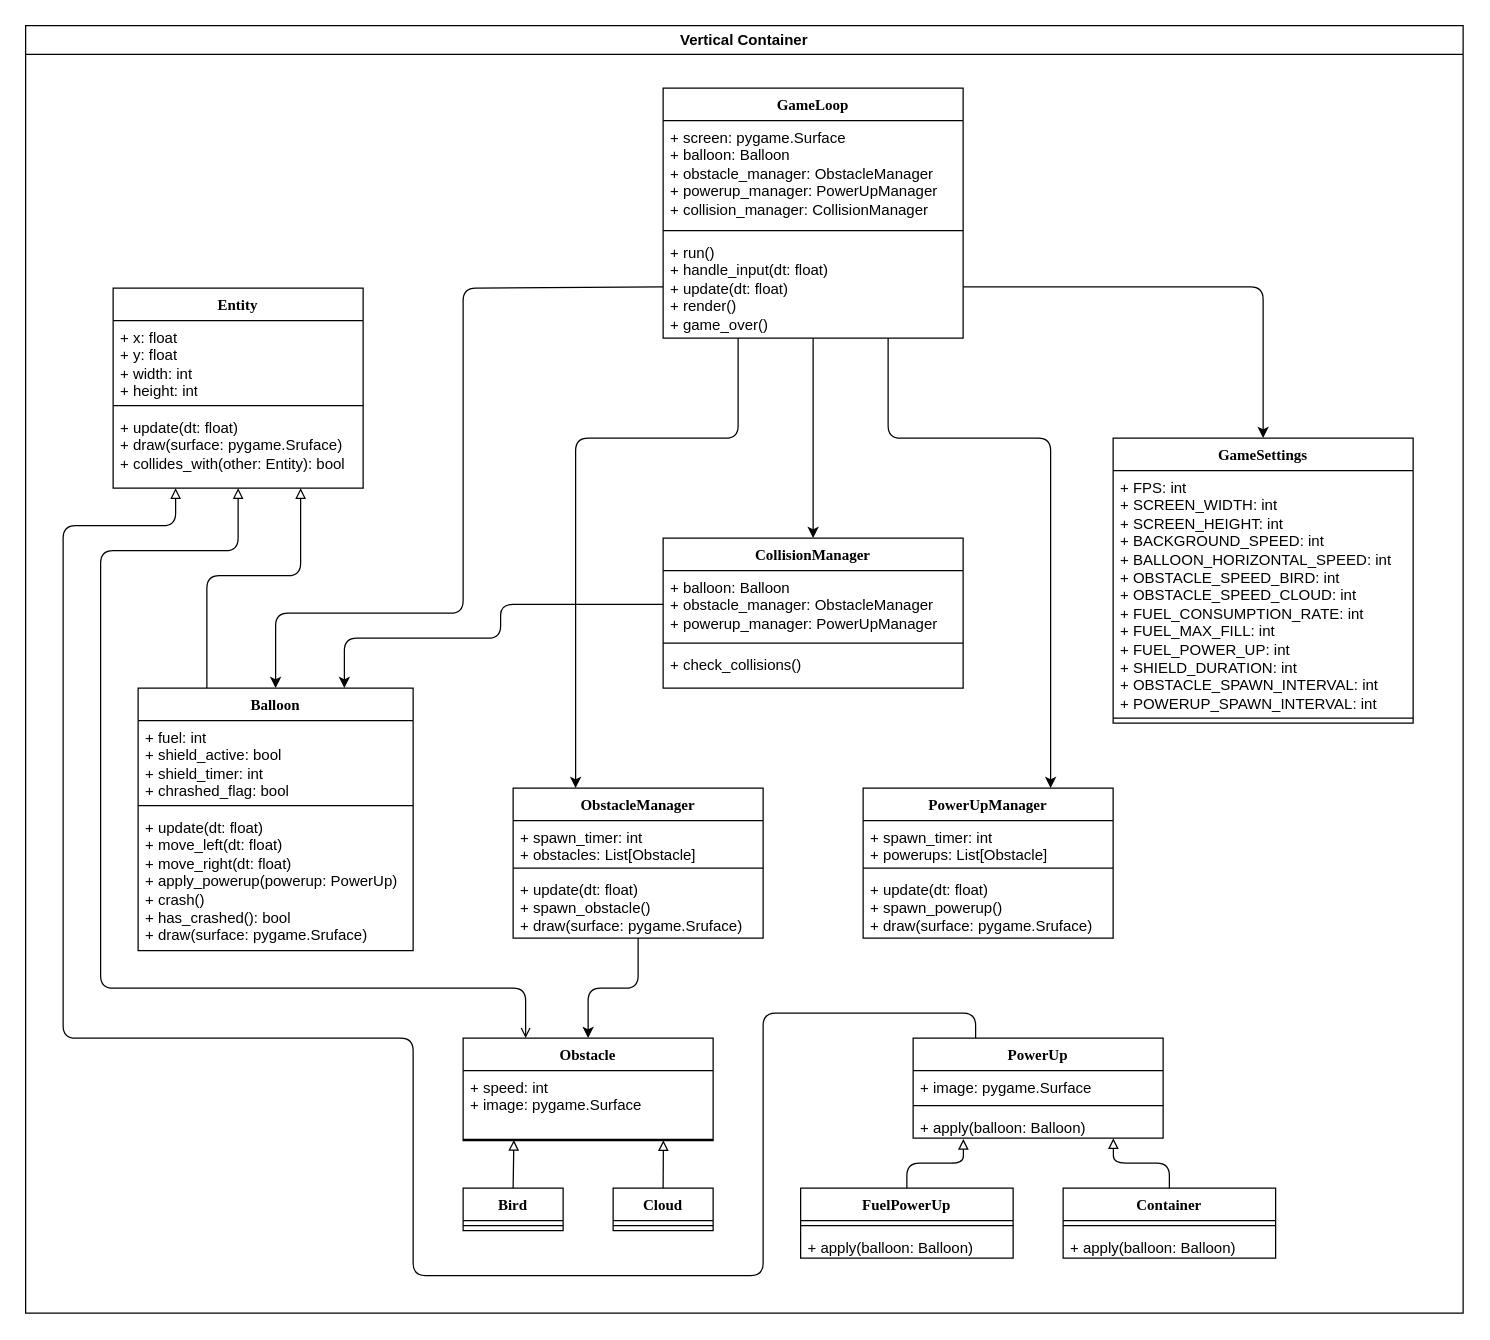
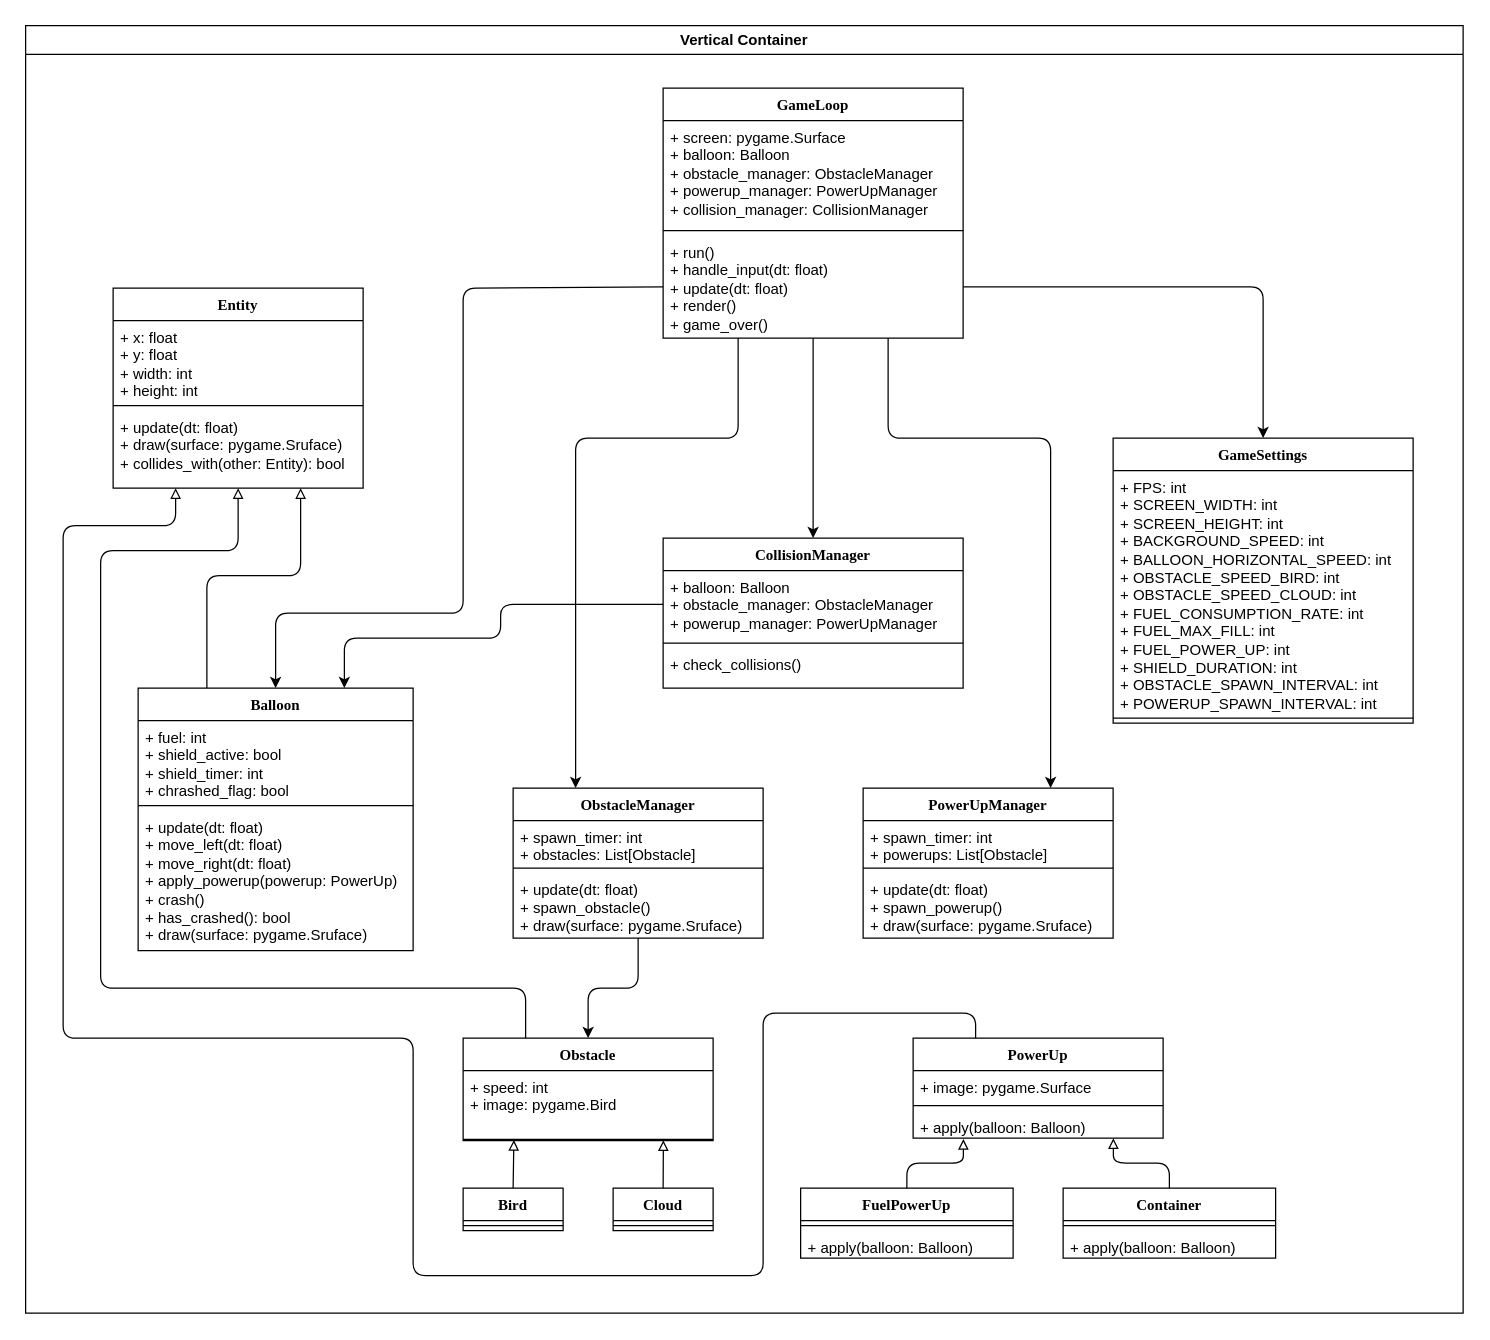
(526, 1031) -> (526, 1032)
(557, 1097) -> (543, 1097)
